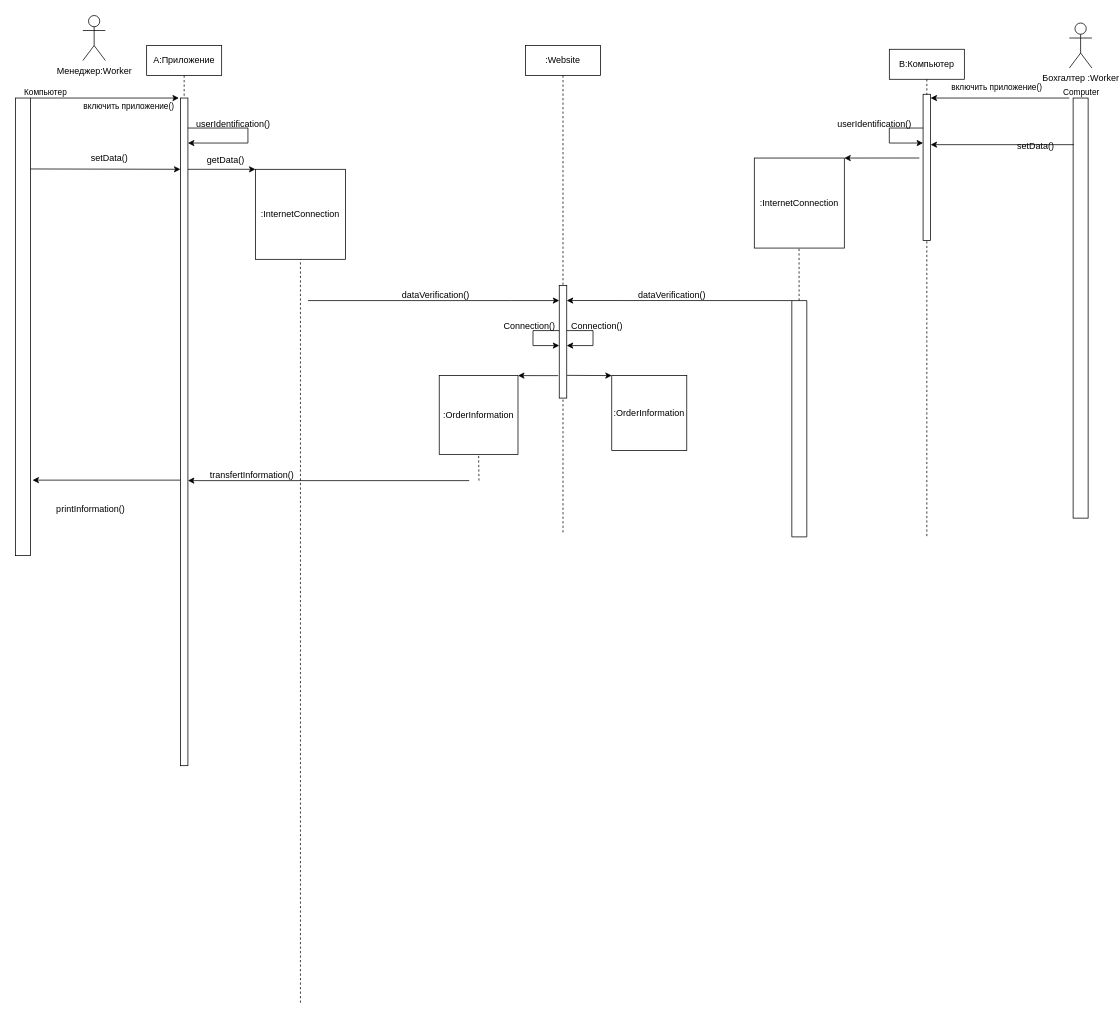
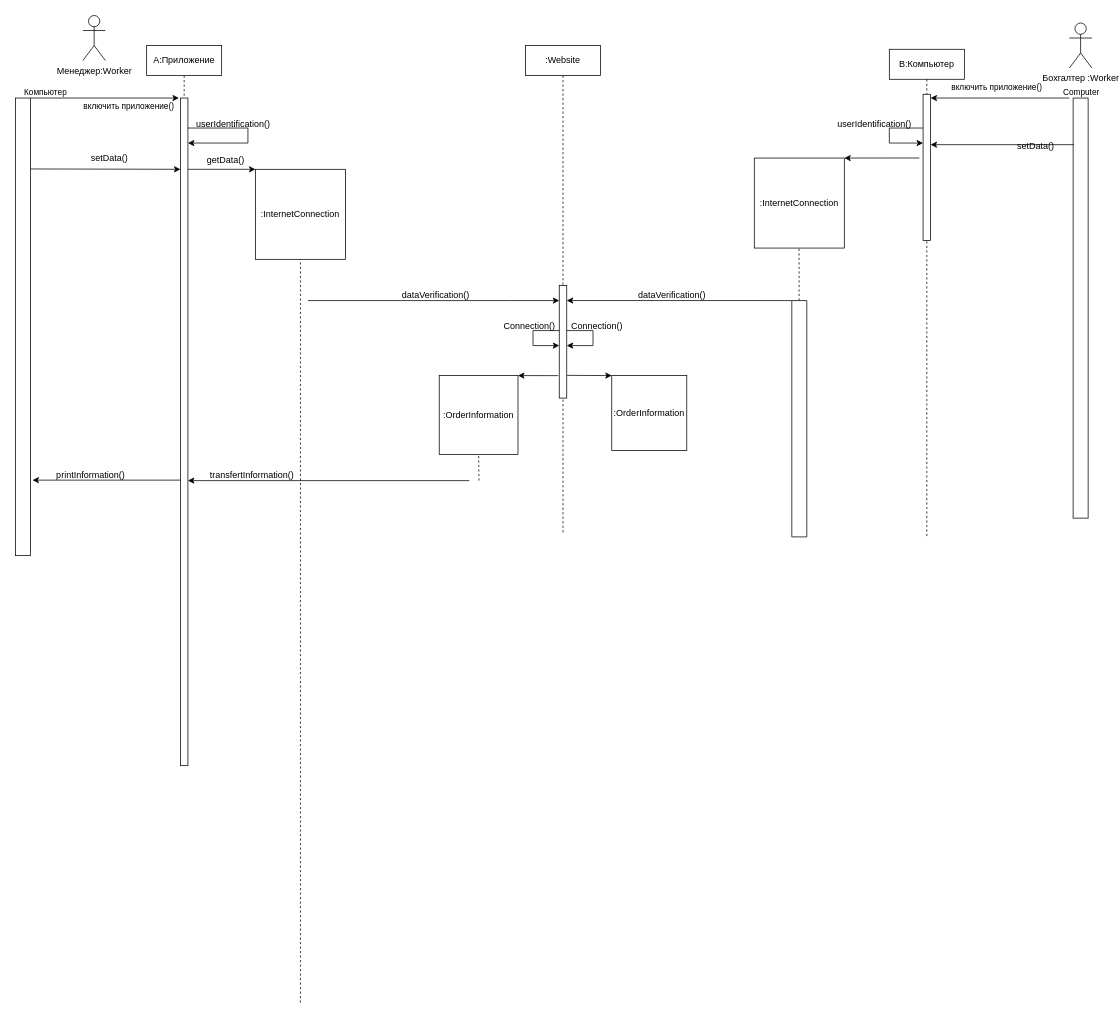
(90, 509) -> (90, 475)
